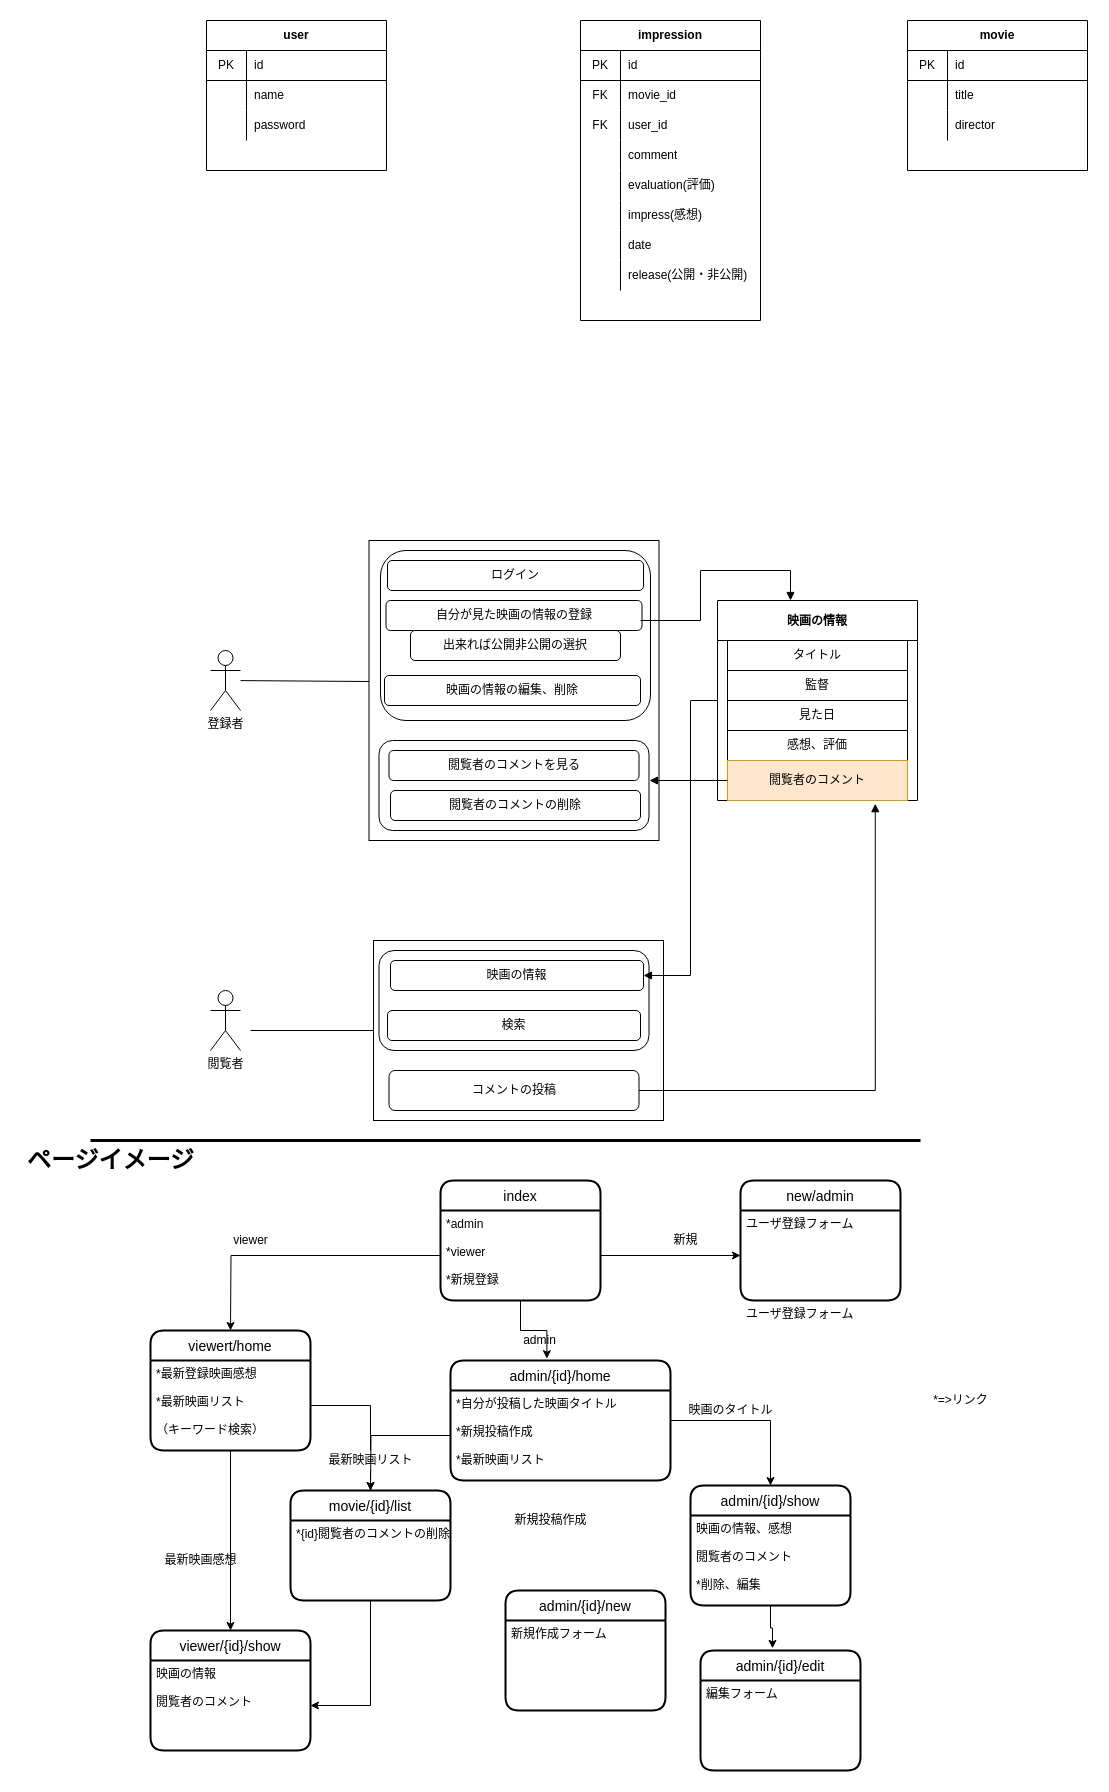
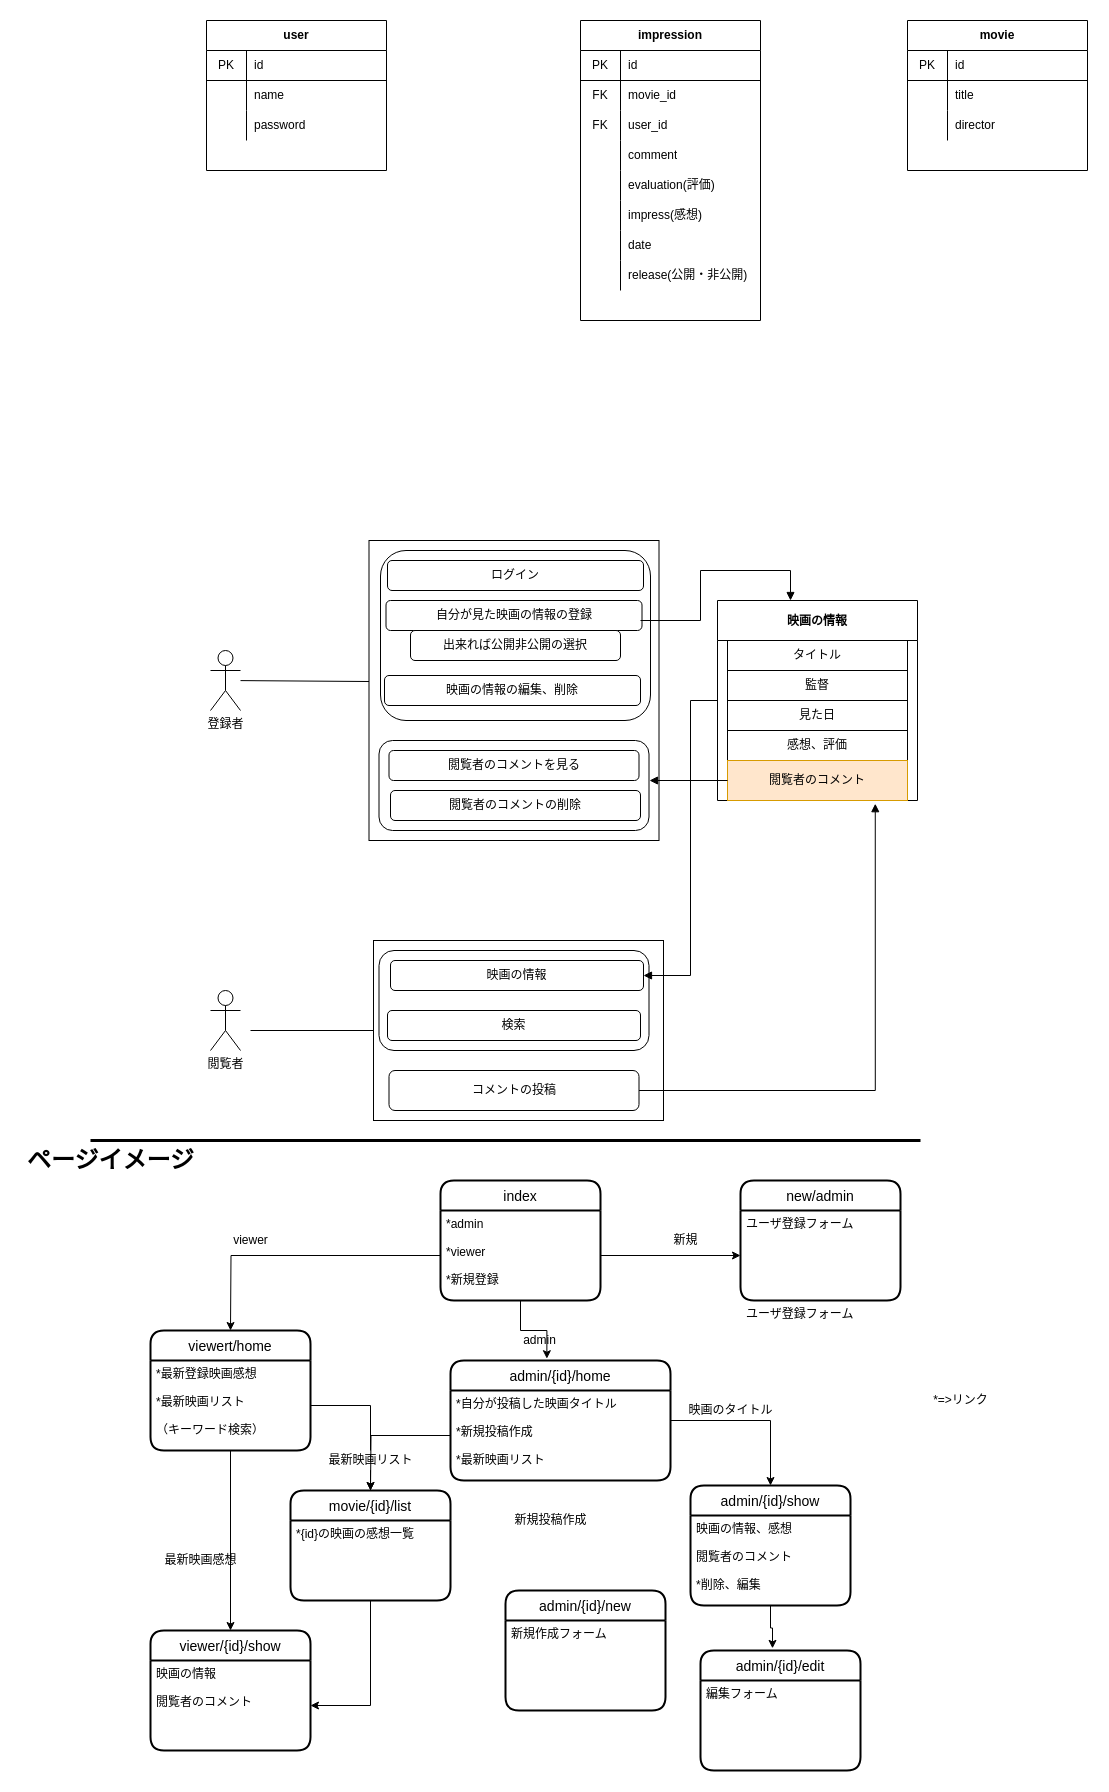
(377, 1534) -> (359, 1534)
